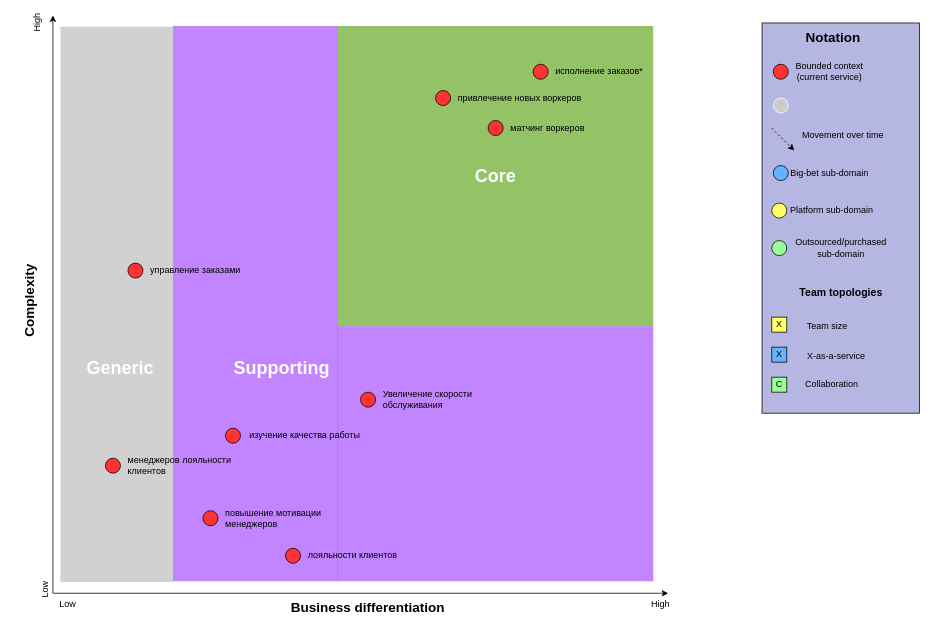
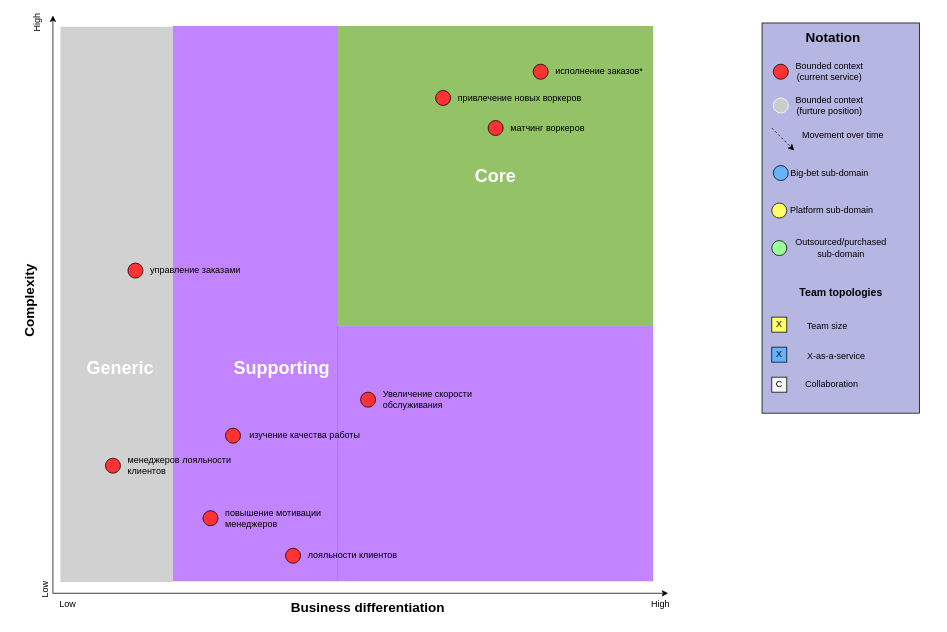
none -> (829, 105)
(779, 384) -> (779, 384)
